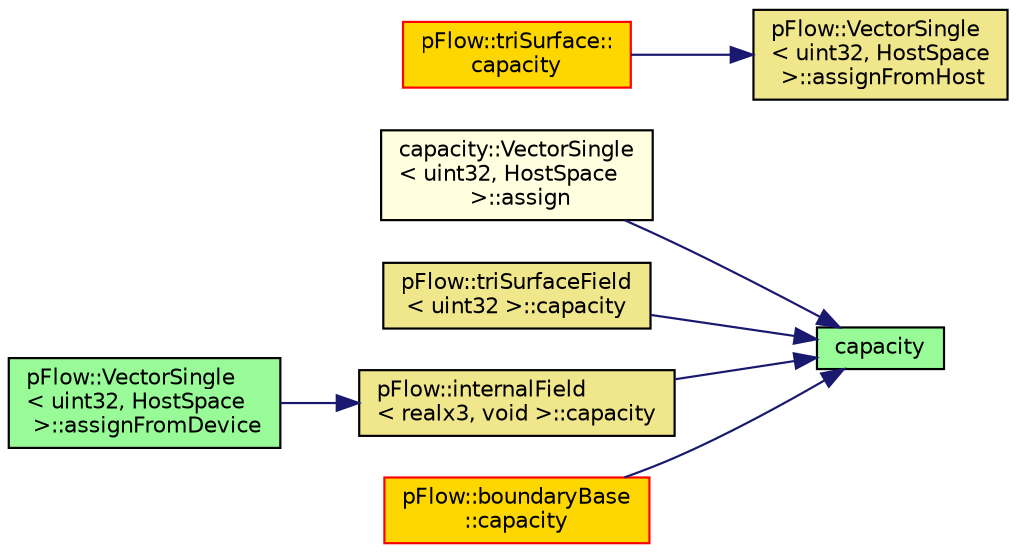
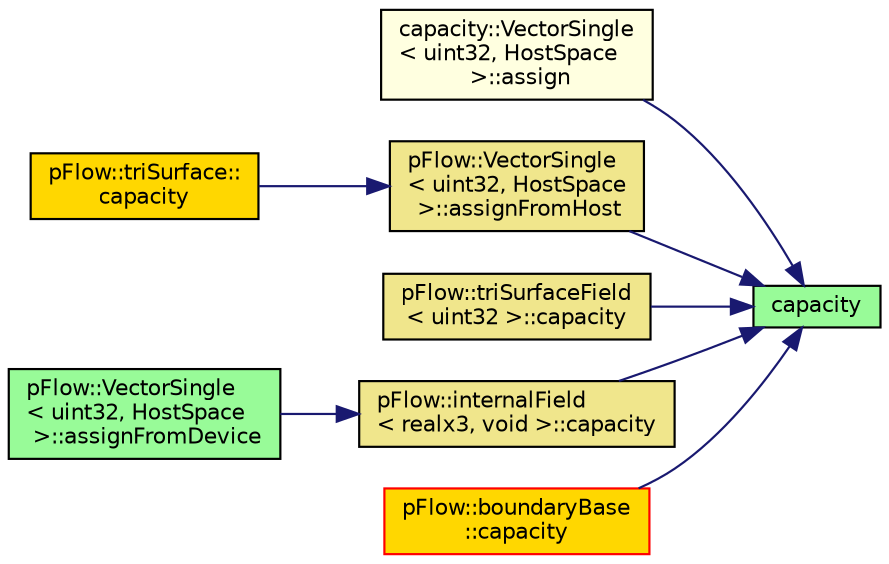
(517, 55) -> (145, 186)
none -> (686, 254)
